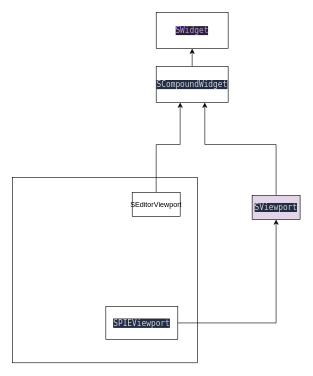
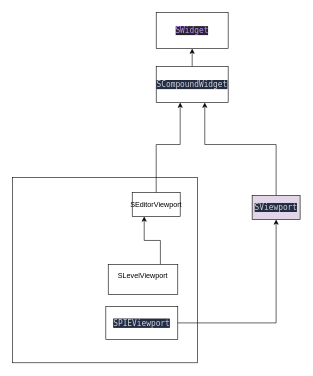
none -> (161, 243)
none -> (143, 279)
